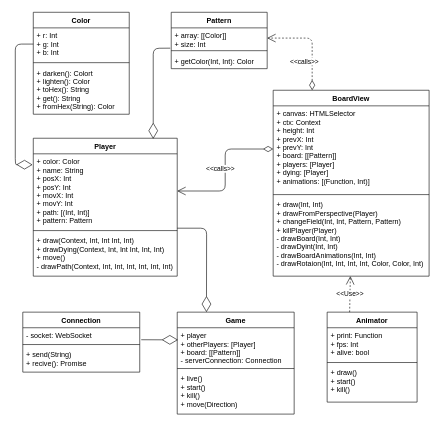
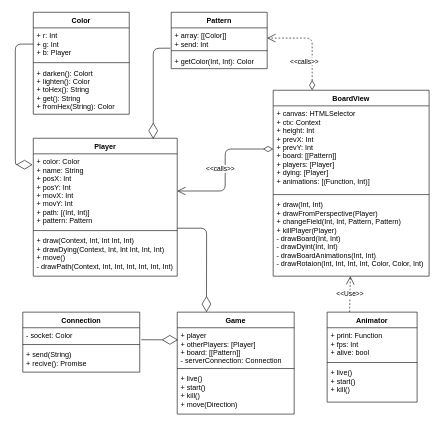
(50, 36) -> (50, 36)
(207, 36) -> (207, 36)
(62, 336) -> (53, 336)
(346, 373) -> (344, 373)
